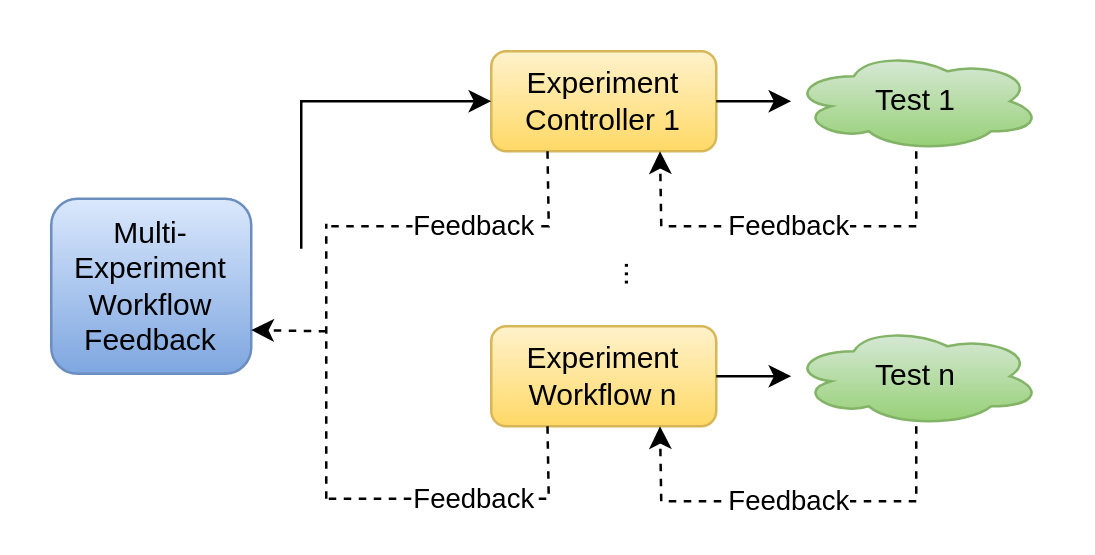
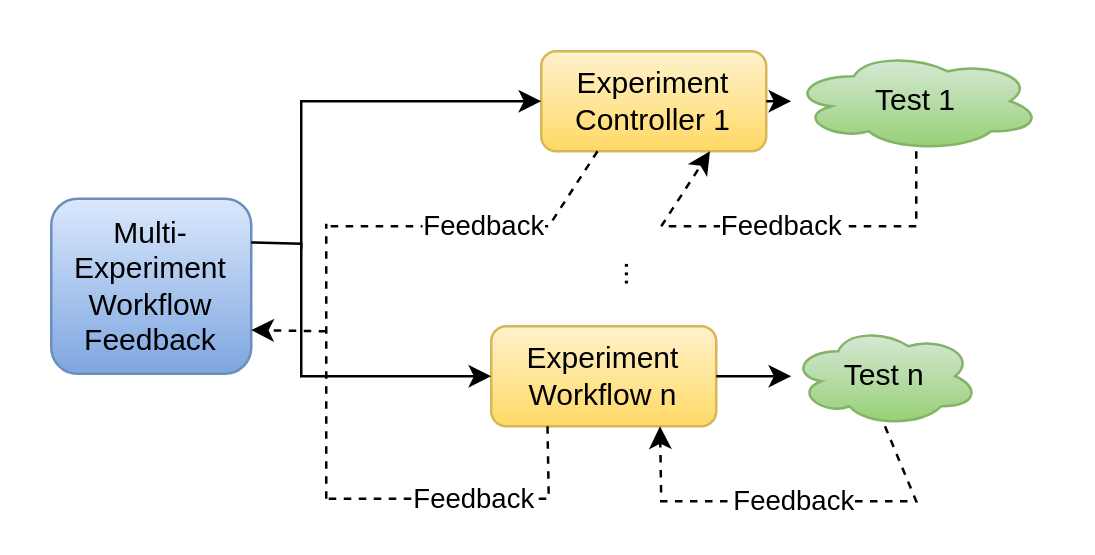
(604, 101) -> (654, 101)
none -> (402, 376)
(916, 376) -> (885, 376)
